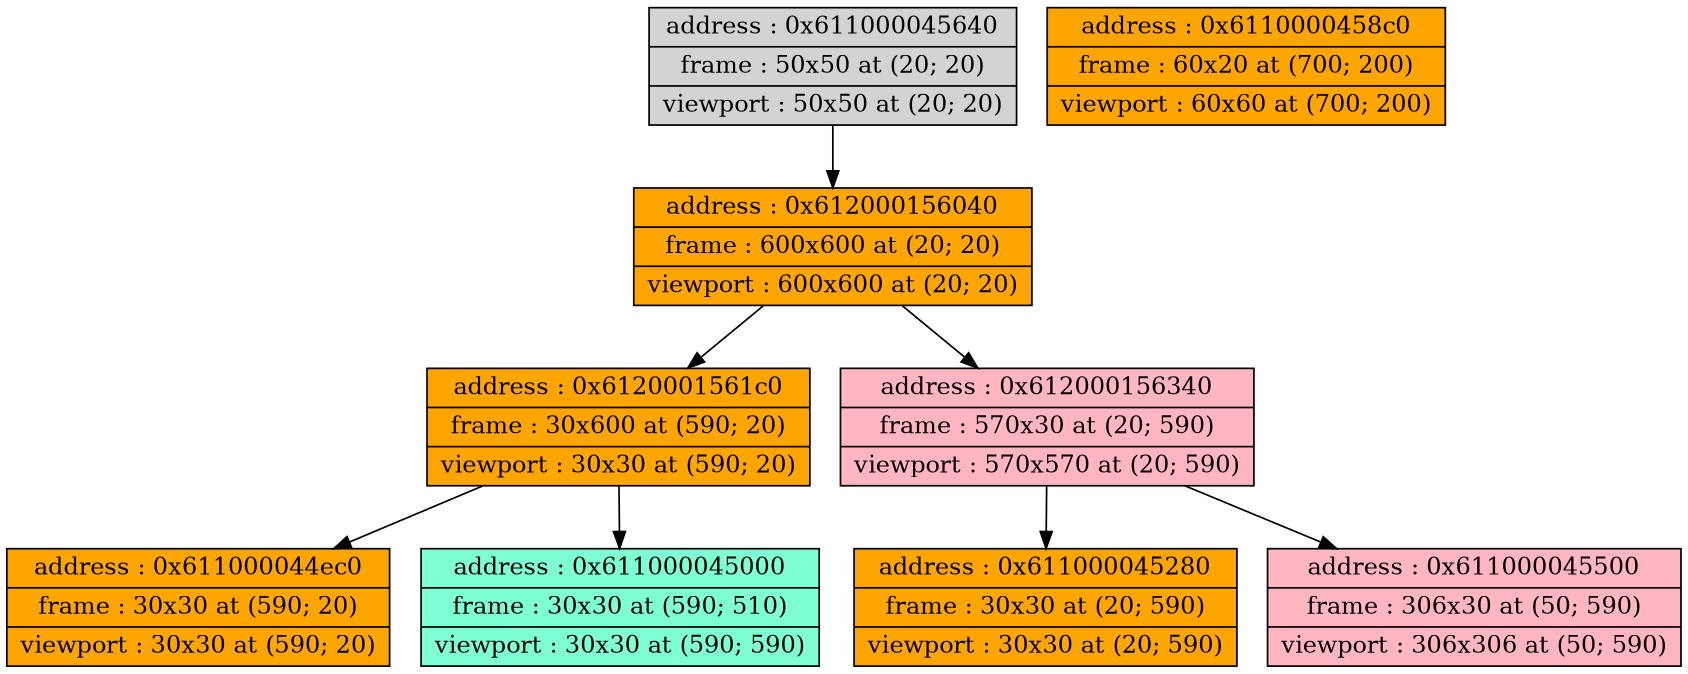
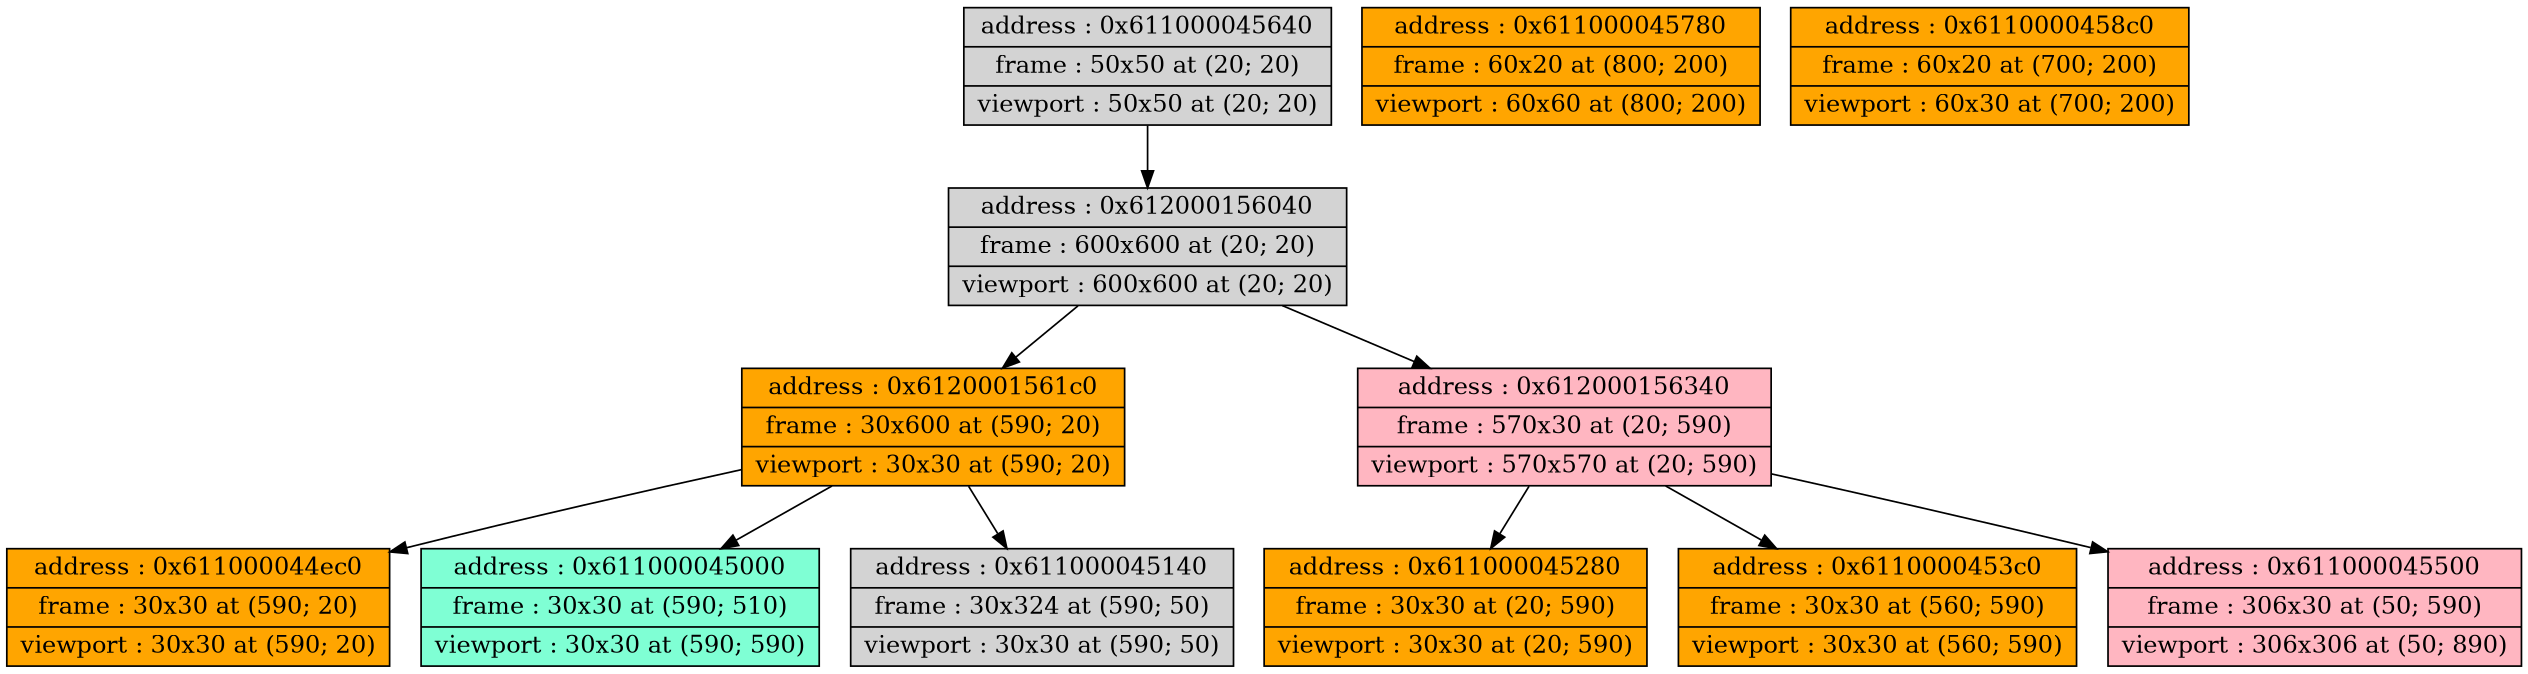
none -> (1561, 66)
(1246, 105) -> (1990, 105)
(833, 247) -> (1148, 247)
none -> (1042, 607)
none -> (1877, 607)
(1474, 646) -> (2315, 646)
